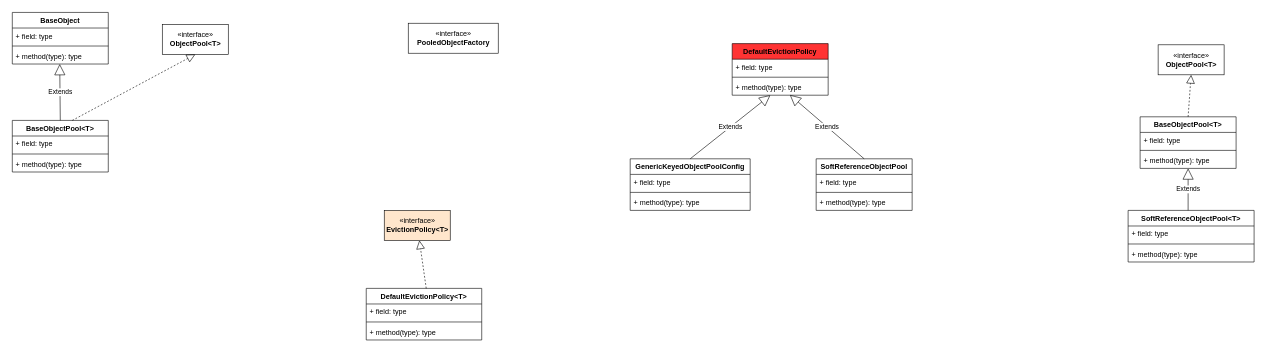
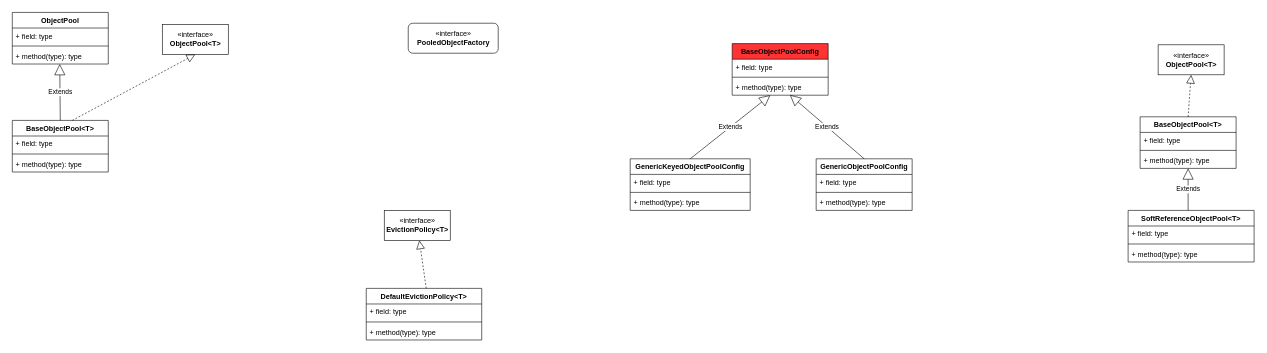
(60, 20) -> (60, 20)
(453, 38) -> (453, 38)
(780, 52) -> (780, 52)
(864, 167) -> (864, 167)
(417, 225) -> (417, 225)
